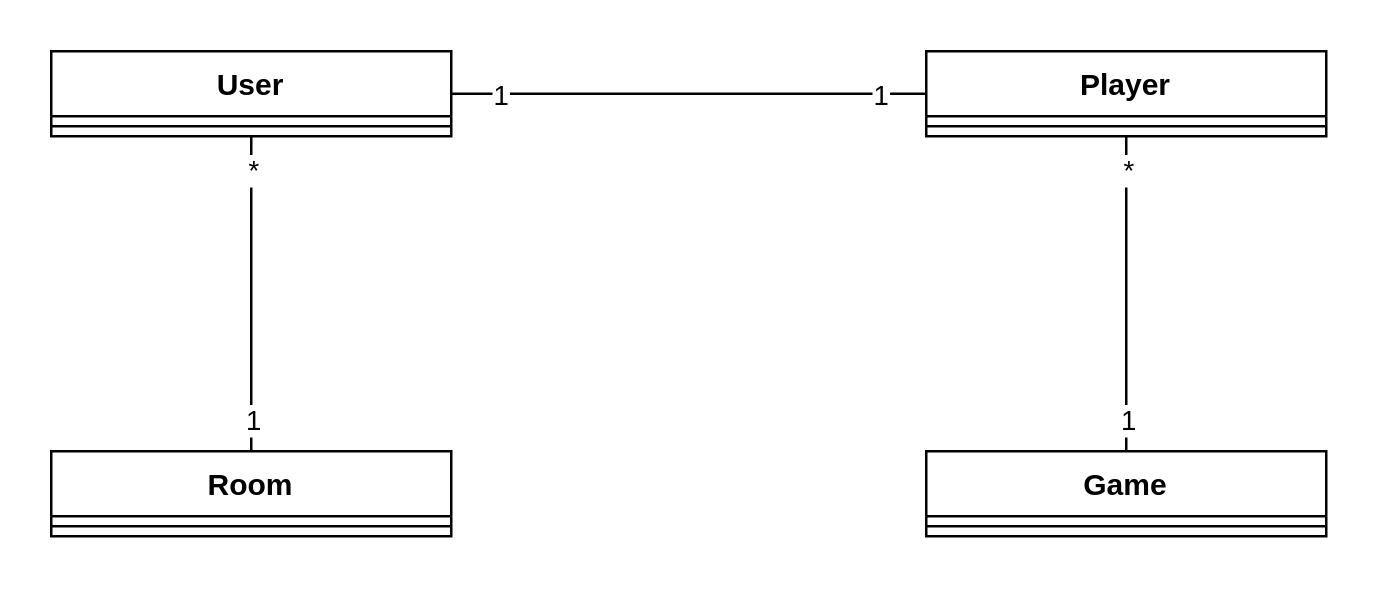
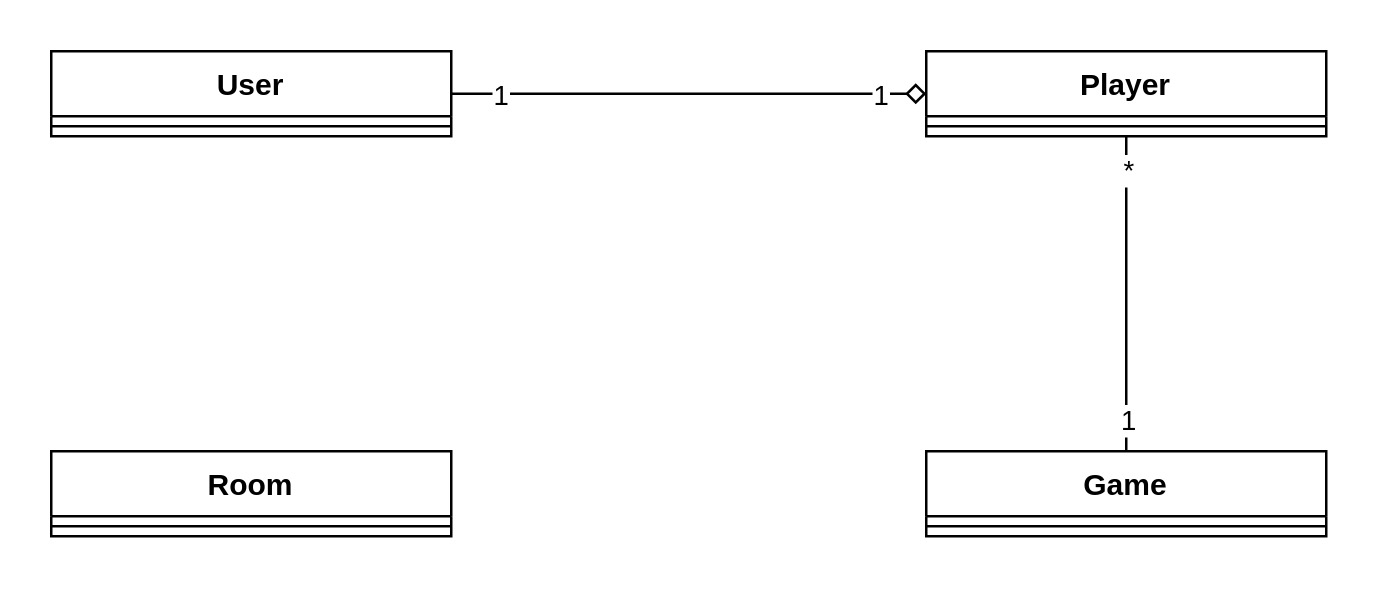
(915, 94) -> (906, 94)
(251, 318) -> none
